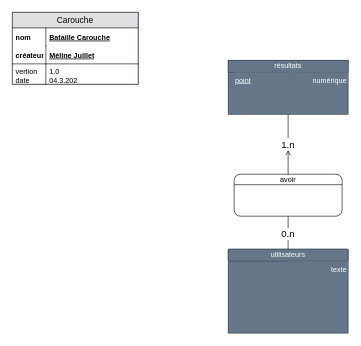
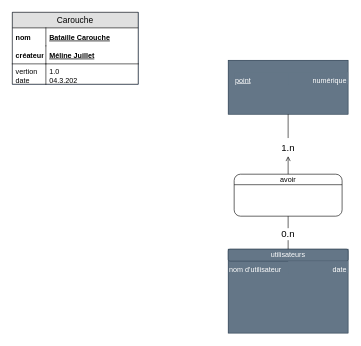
(288, 66) -> none
(288, 144) -> (288, 147)
none -> (258, 267)
(337, 270) -> (339, 270)
